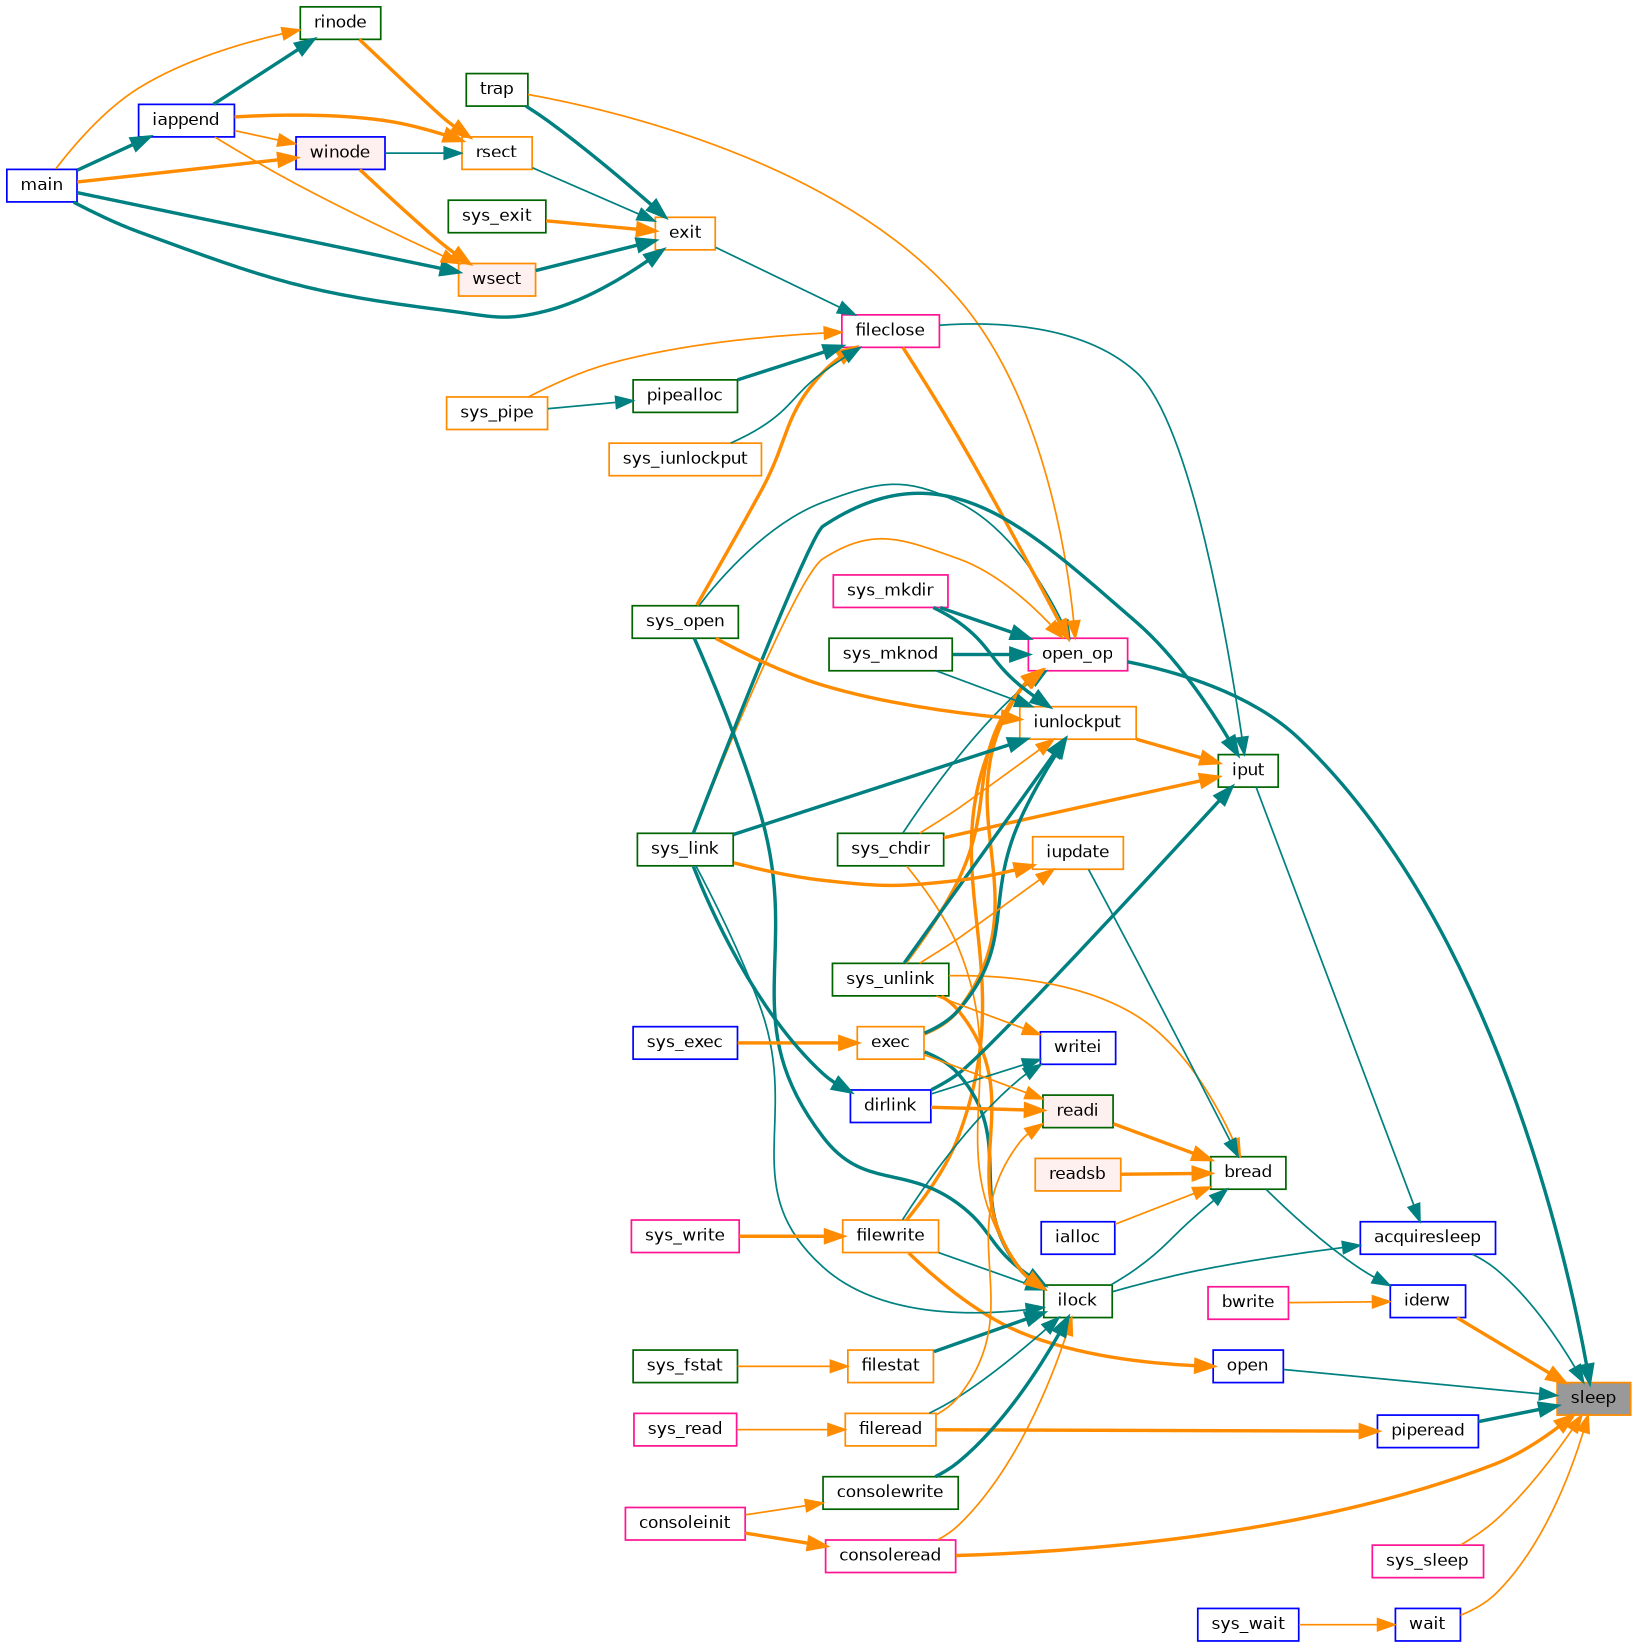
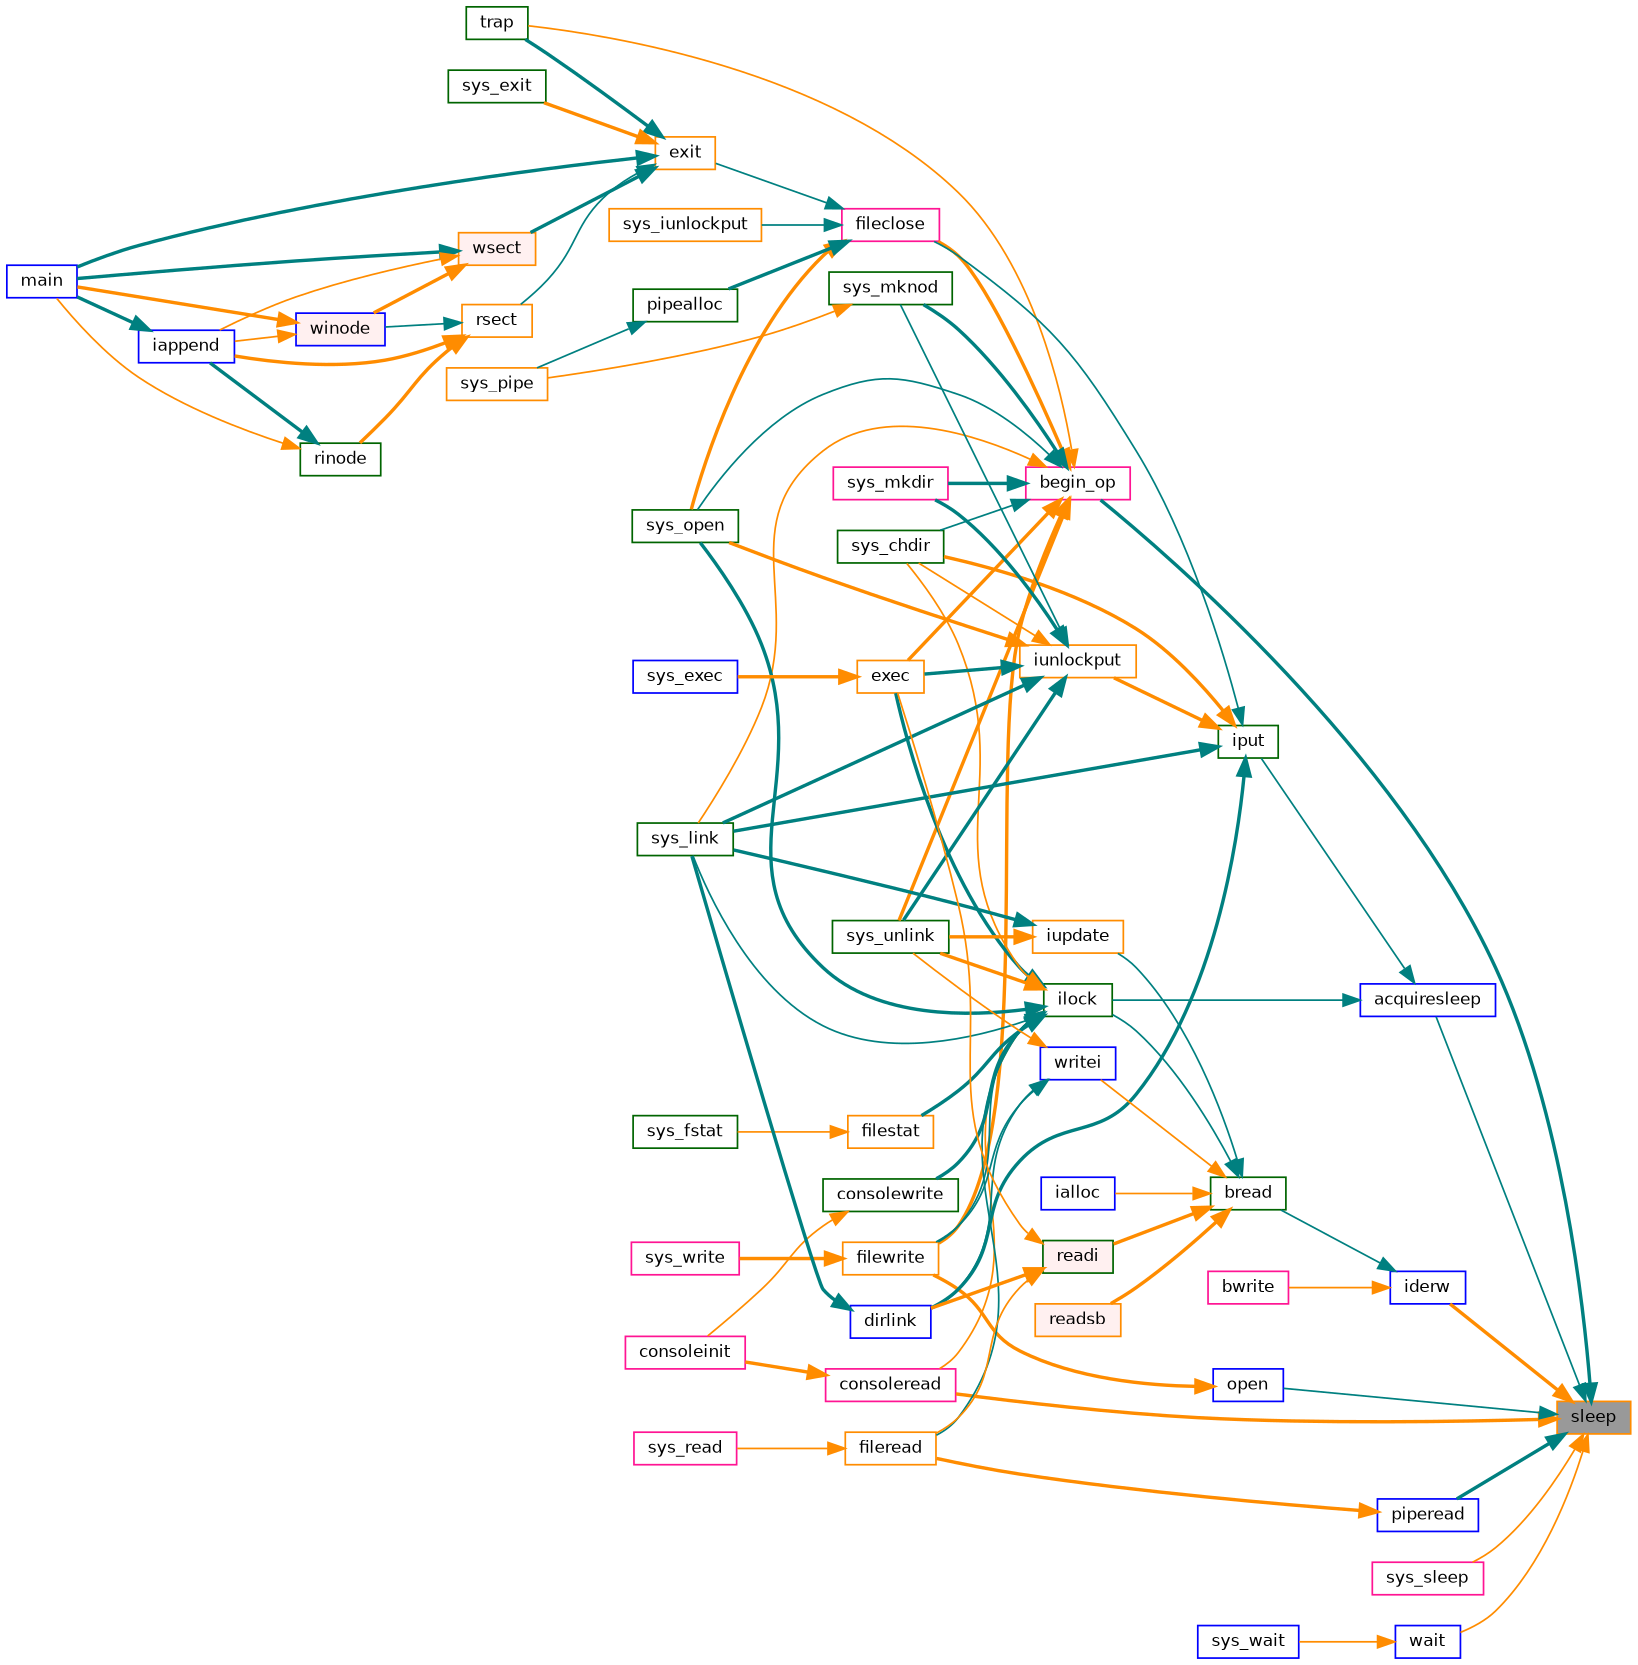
(672, 350) -> (693, 353)
(1078, 654) -> (1078, 483)
(874, 885) -> (875, 884)
(965, 933) -> (982, 937)
(1121, 1008) -> (1156, 1123)
